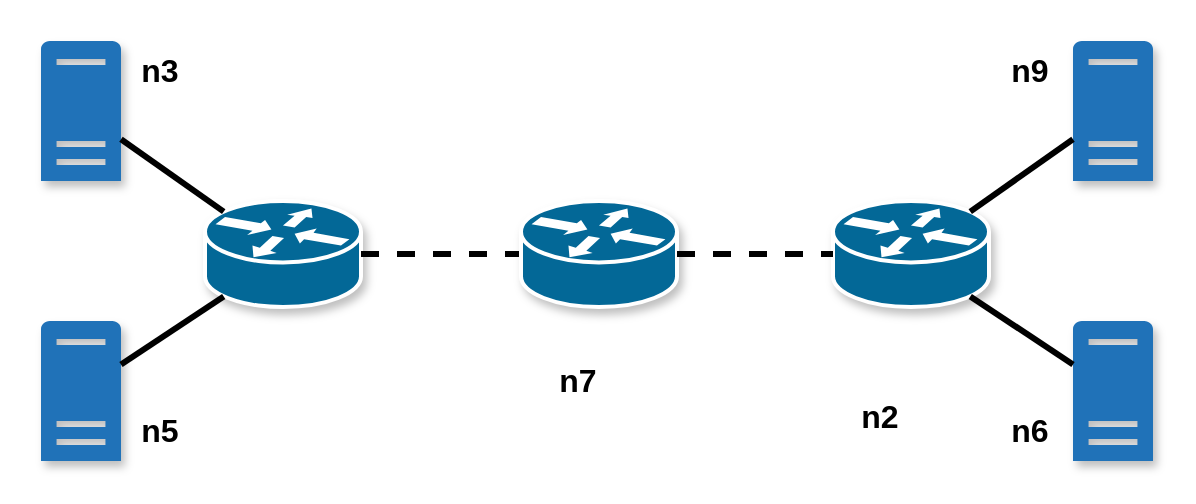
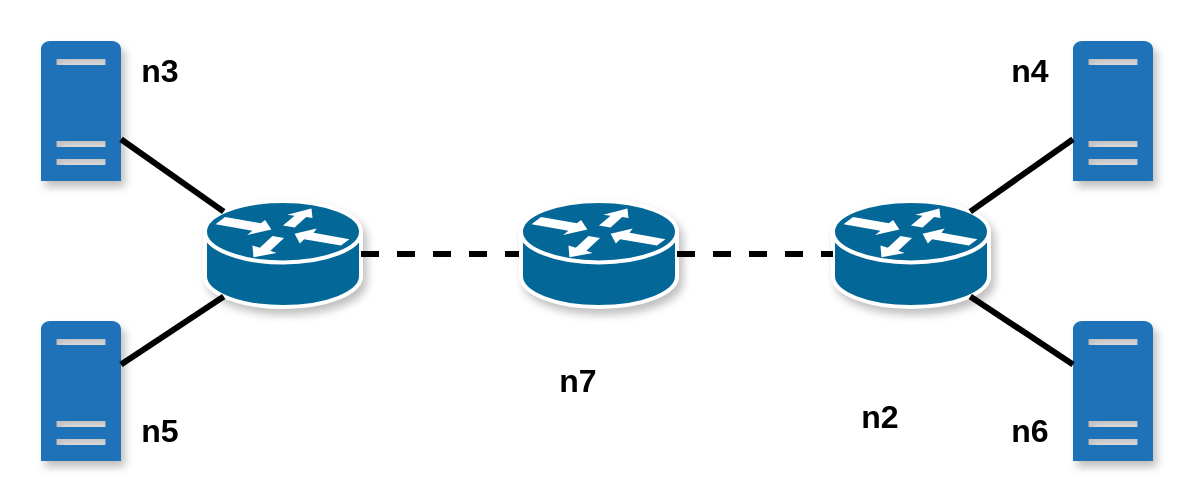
(1031, 71) -> (1031, 71)
